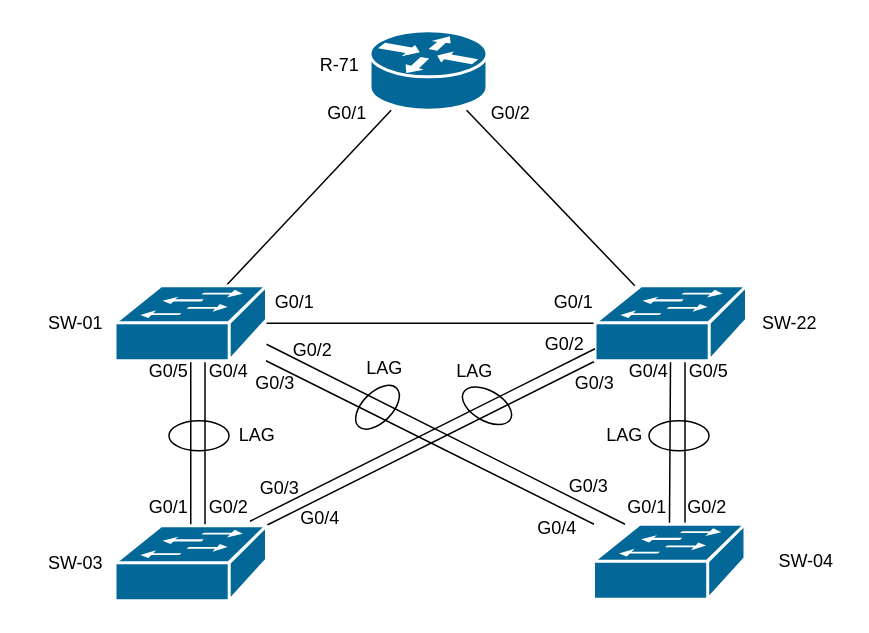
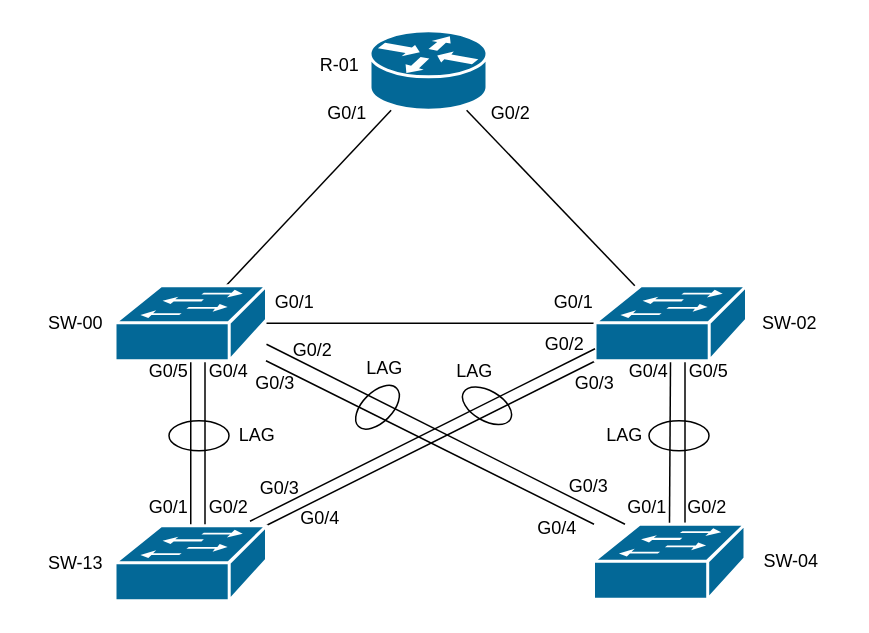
(340, 65) -> (340, 65)
(76, 323) -> (76, 323)
(790, 323) -> (790, 323)
(806, 562) -> (791, 562)
(76, 563) -> (76, 563)
